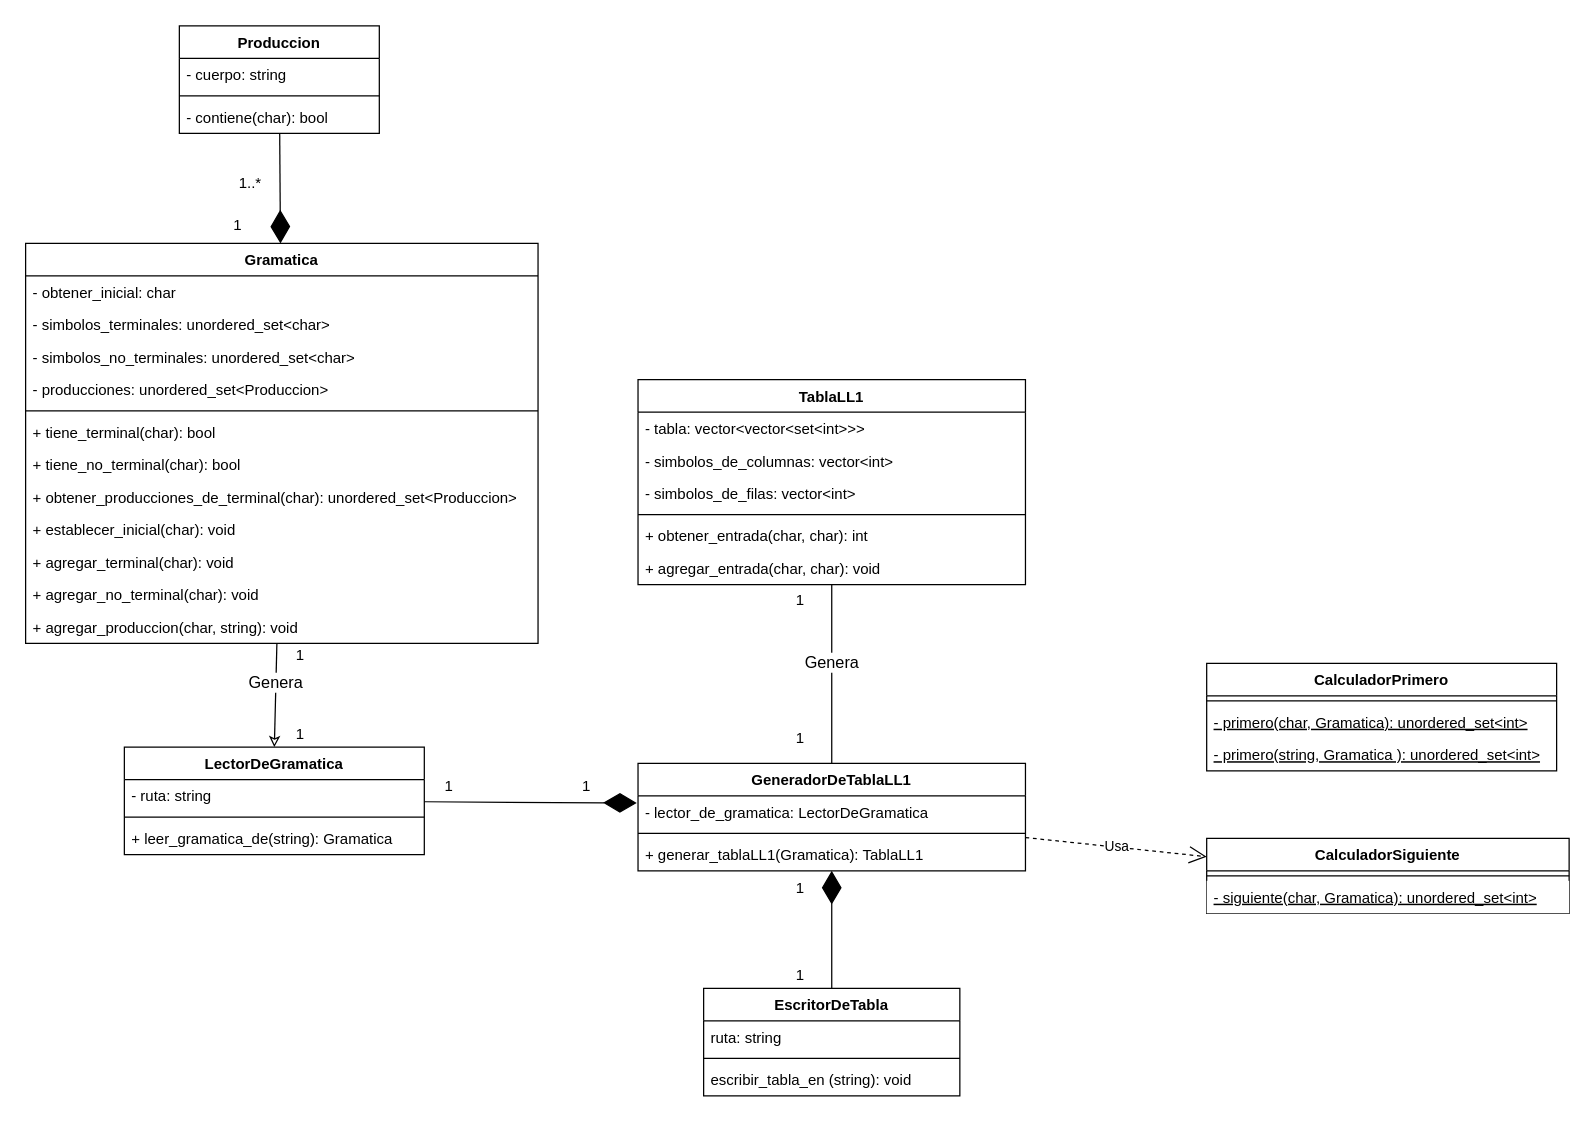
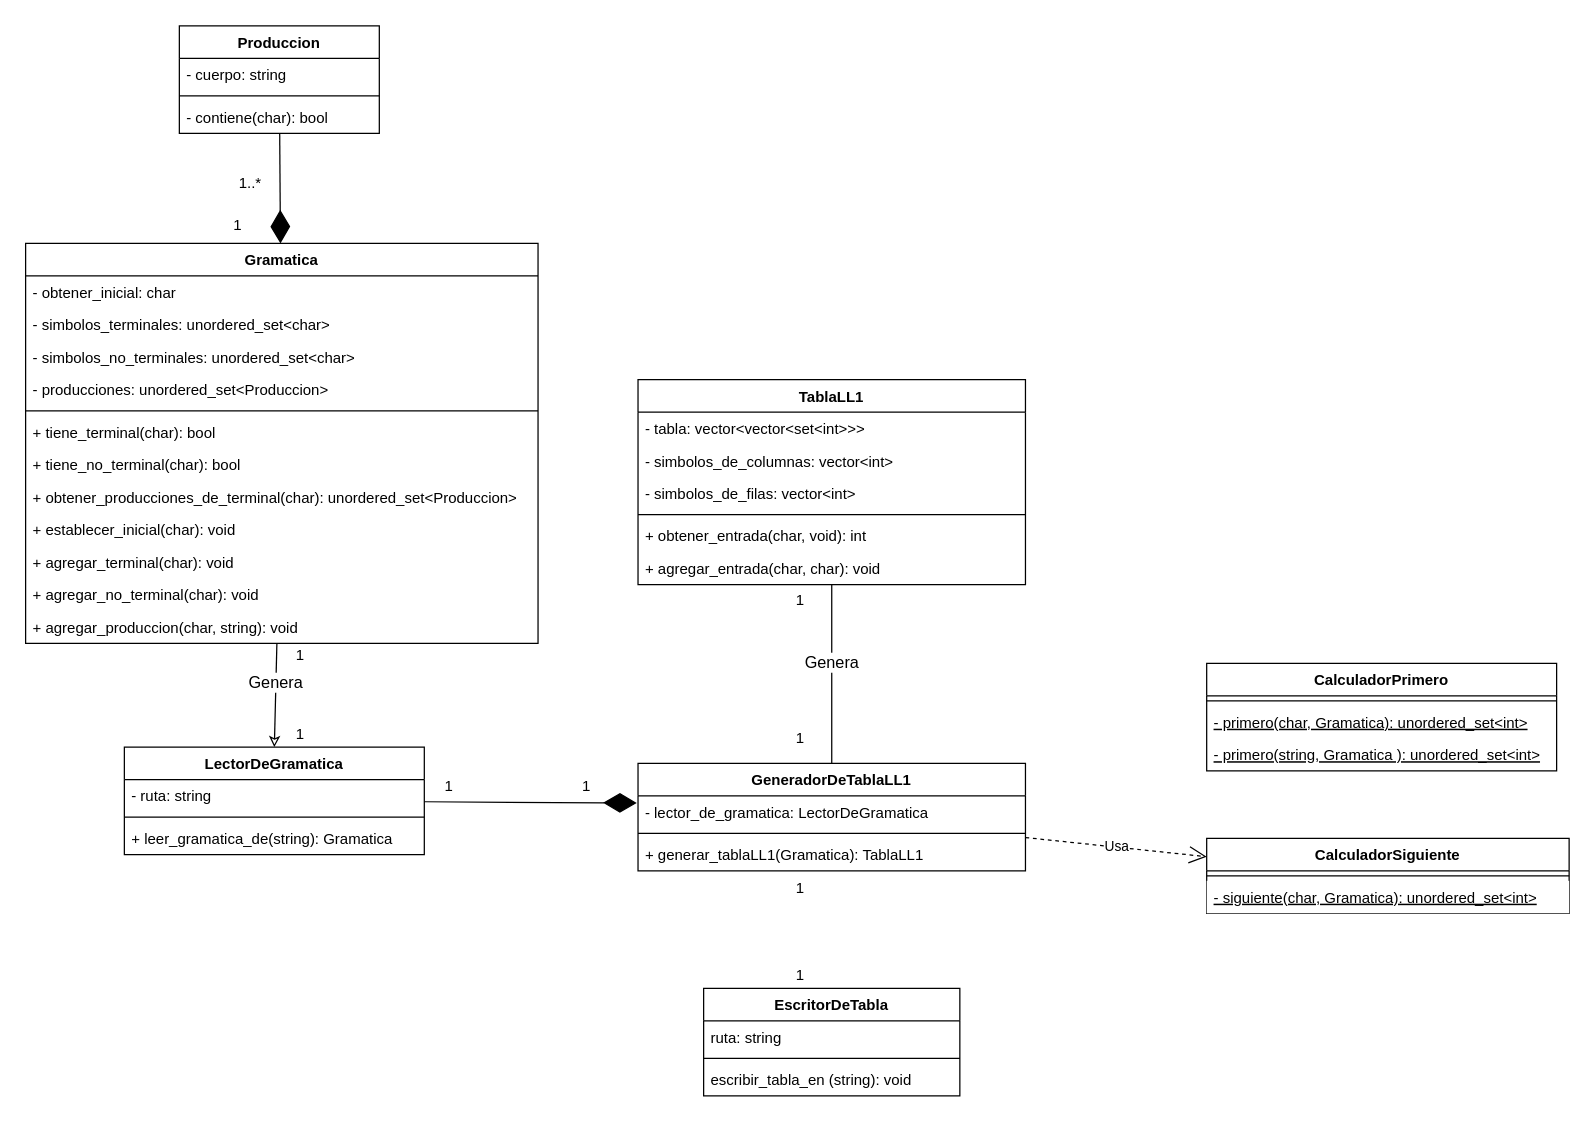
(776, 536) -> (774, 536)
(832, 946) -> none
